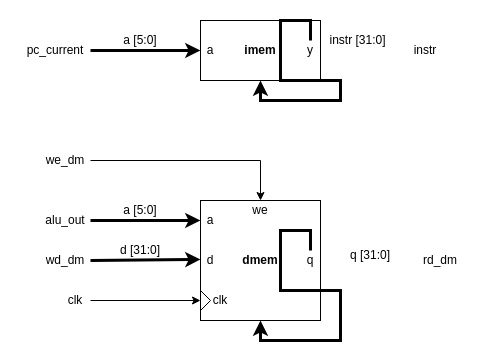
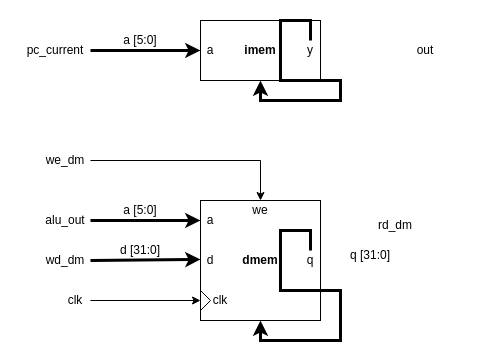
(358, 41) -> none
(426, 51) -> (426, 51)
(441, 261) -> (396, 226)
